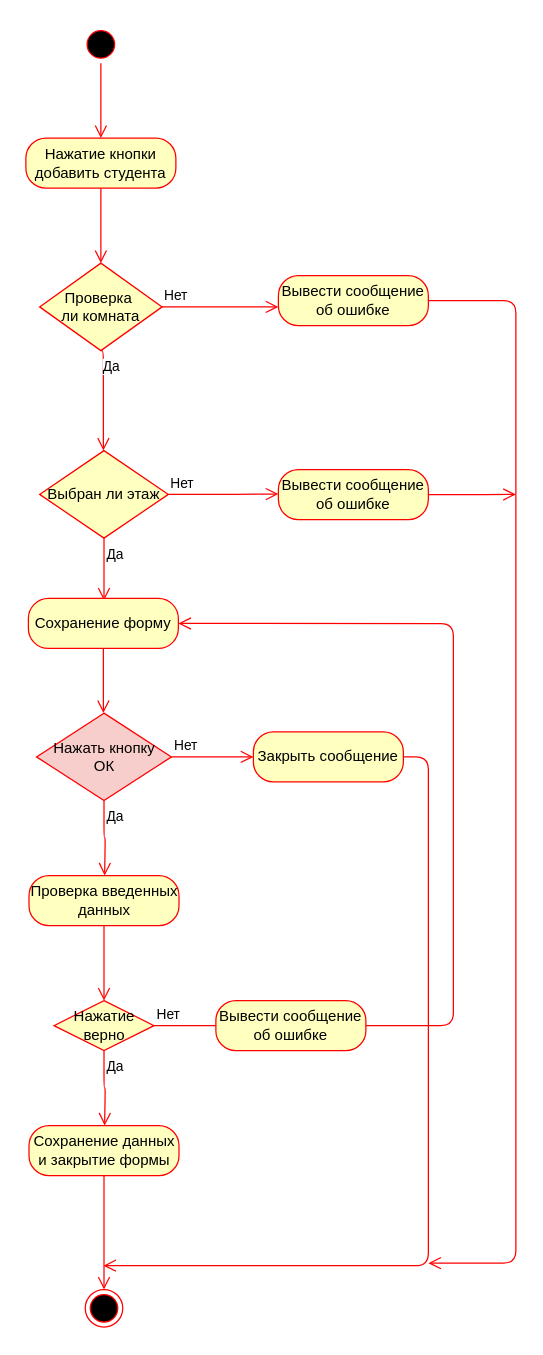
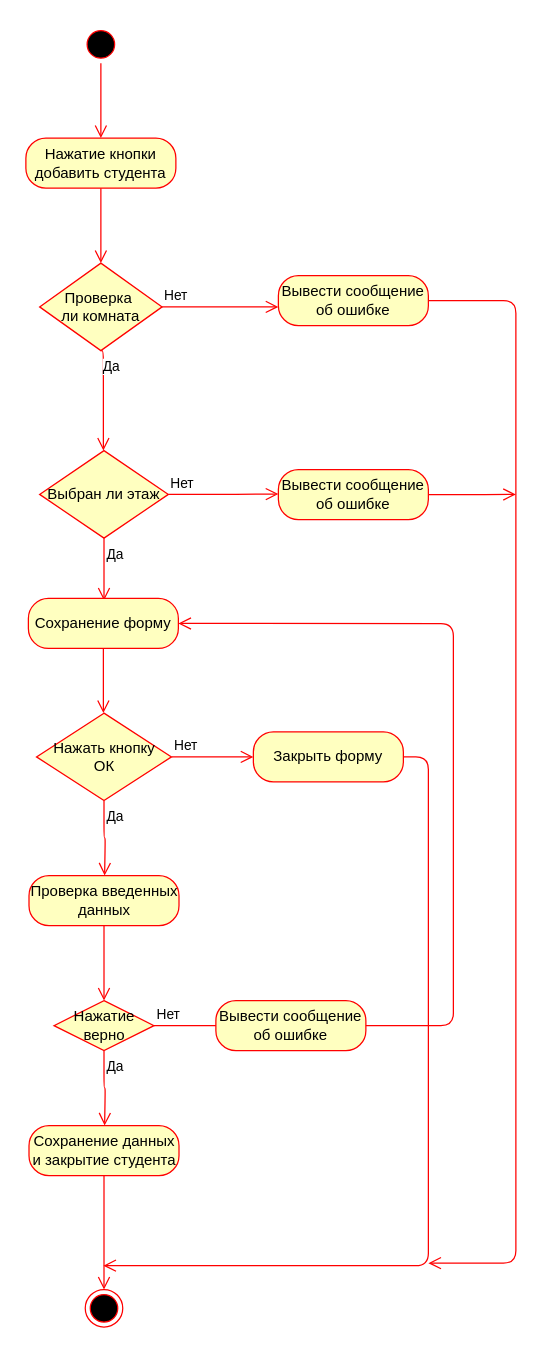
(104, 757) -> (104, 757)
(328, 757) -> (328, 757)
(104, 1151) -> (104, 1151)
